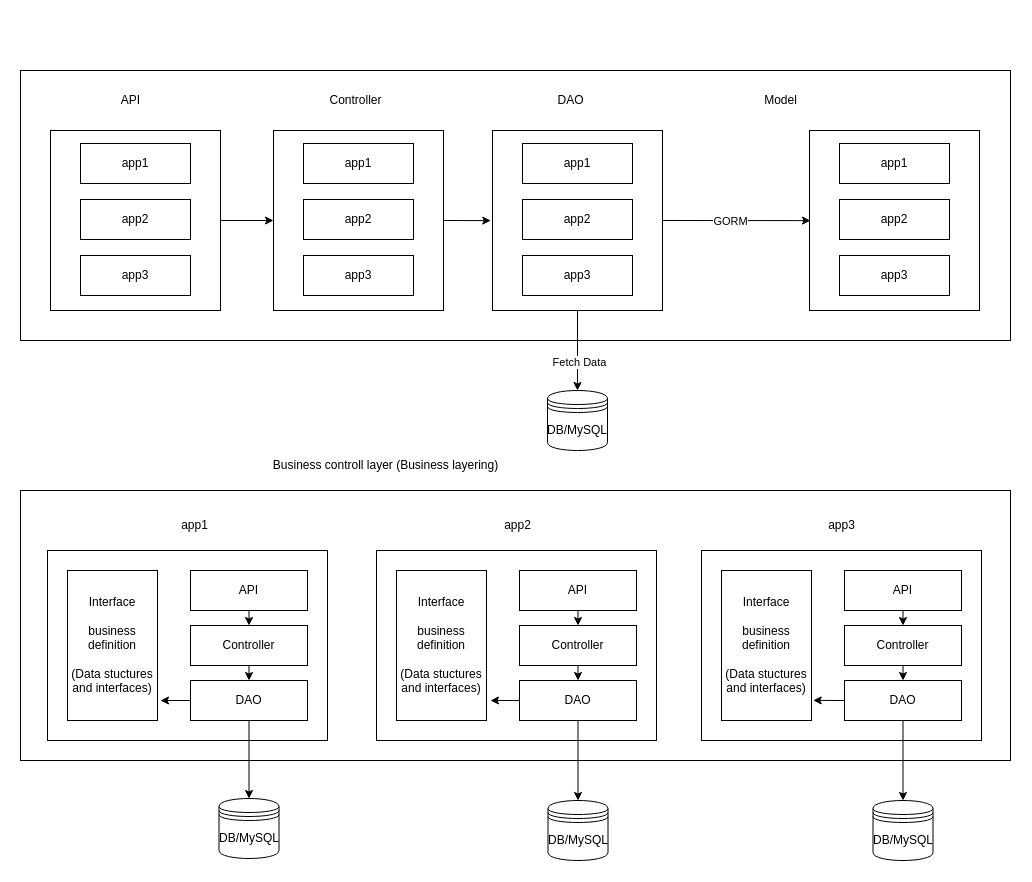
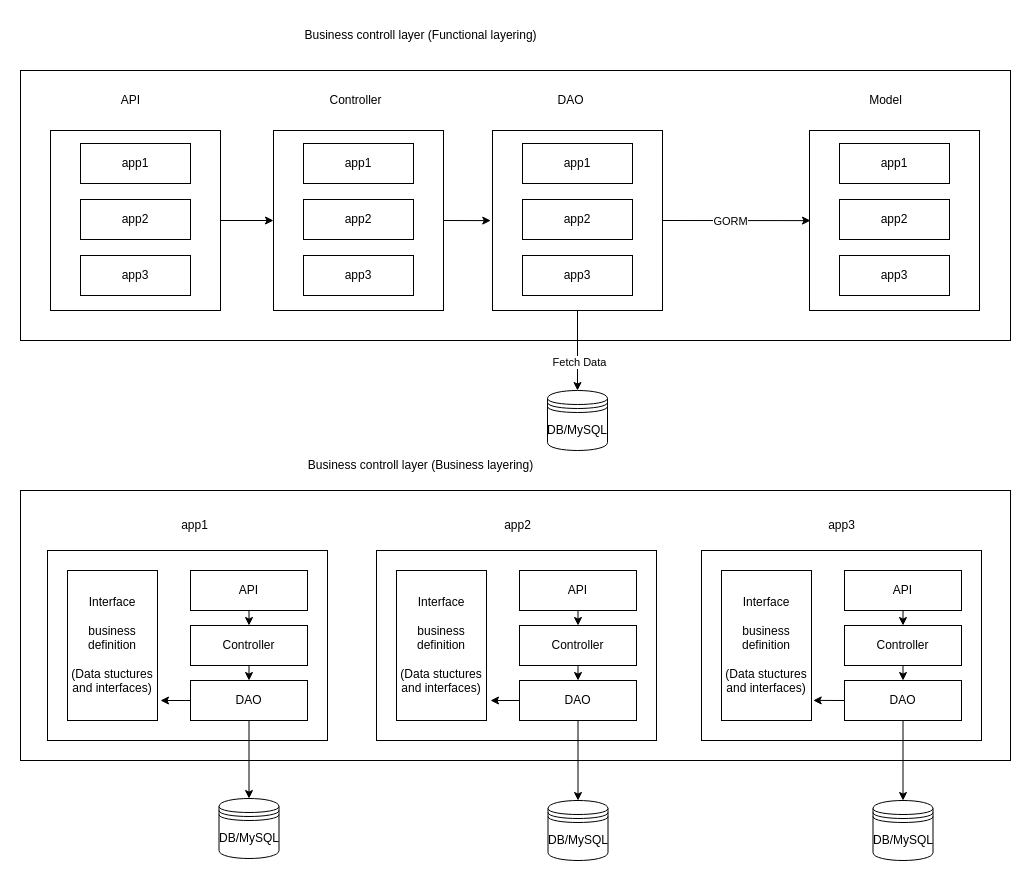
none -> (421, 36)
(781, 101) -> (886, 101)
(386, 466) -> (421, 466)
